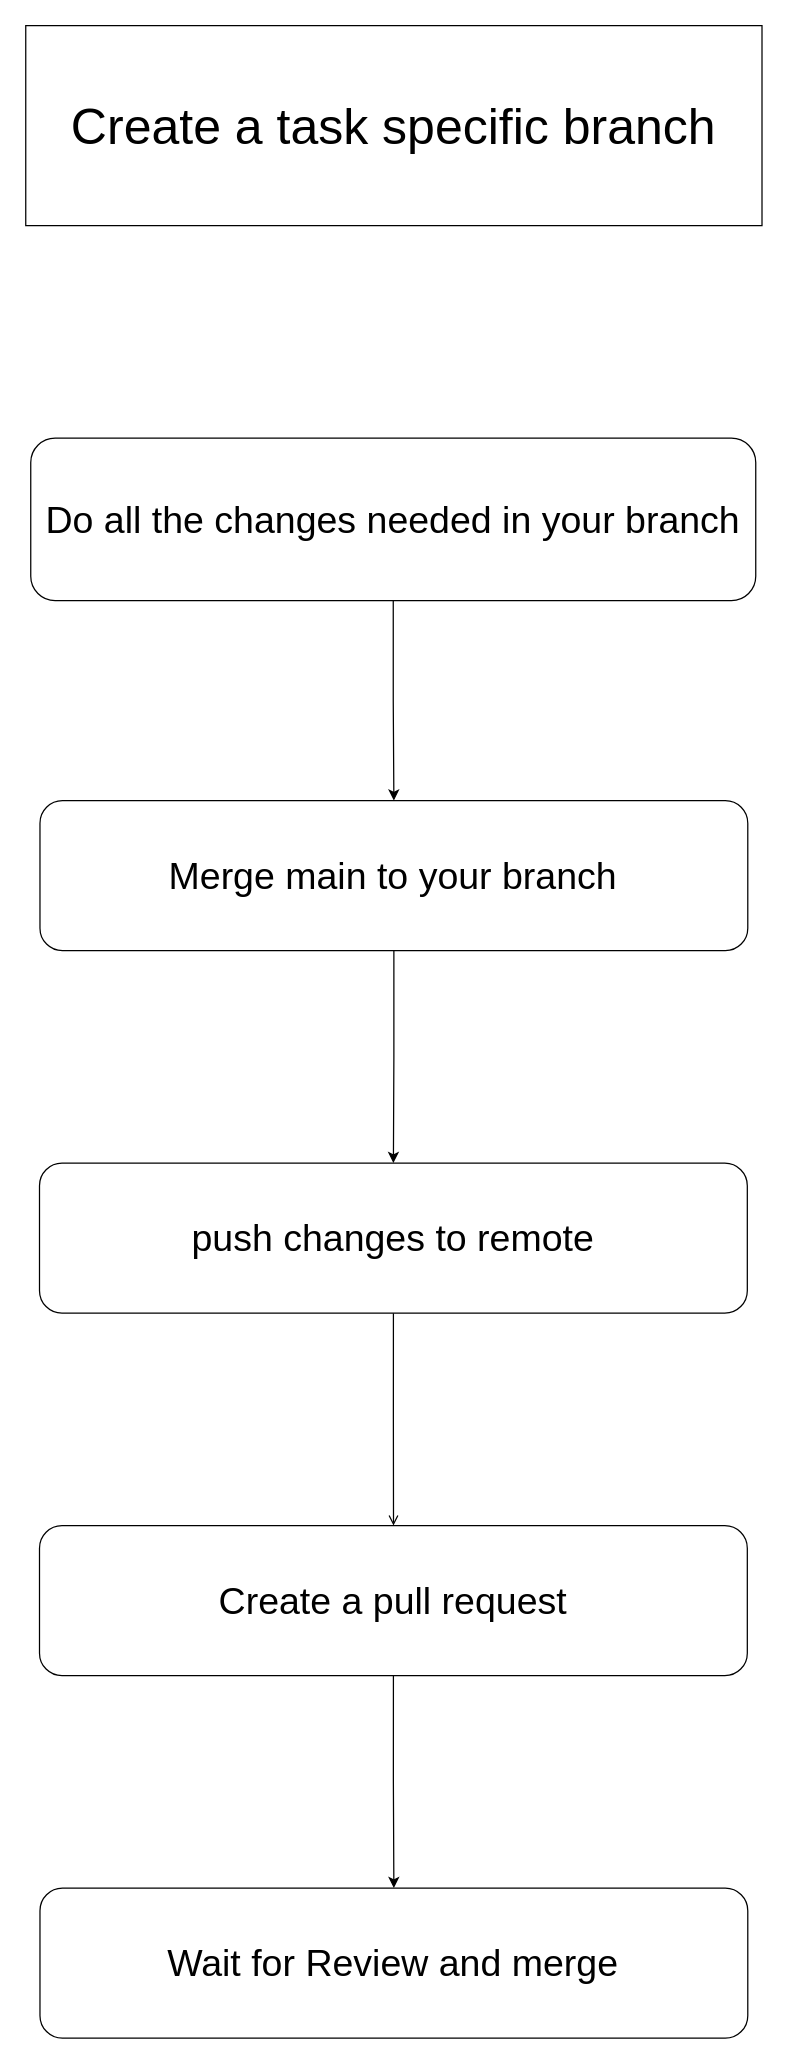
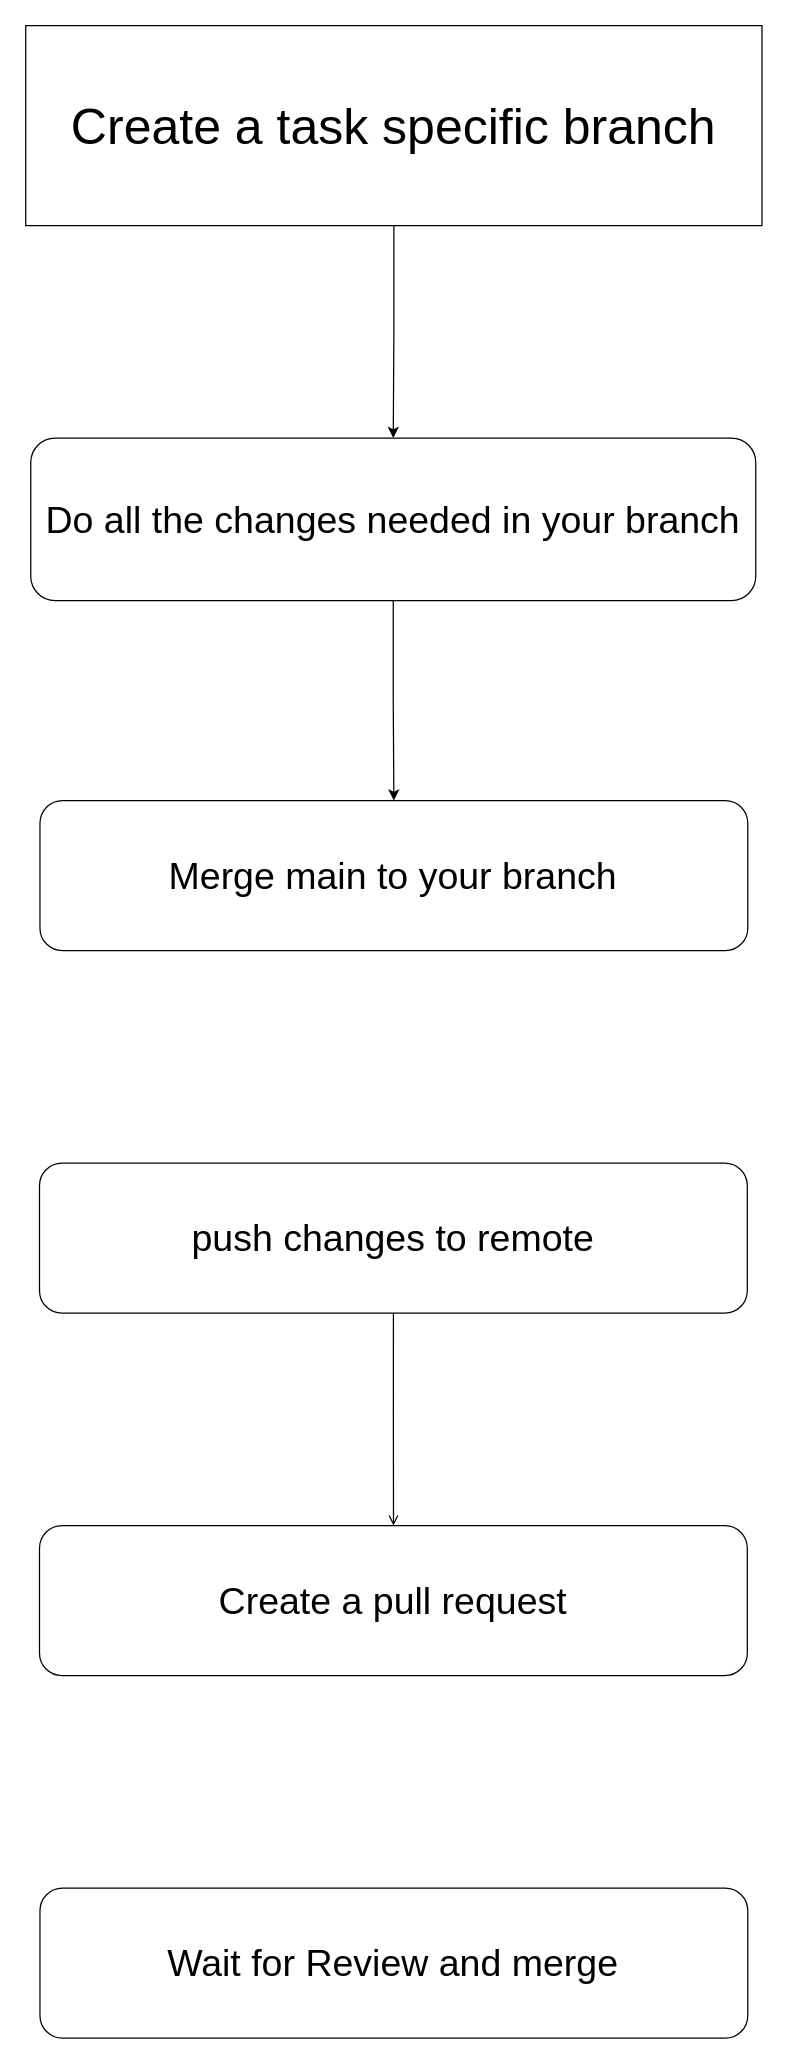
none -> (394, 328)
(394, 1053) -> none
(393, 1778) -> none
